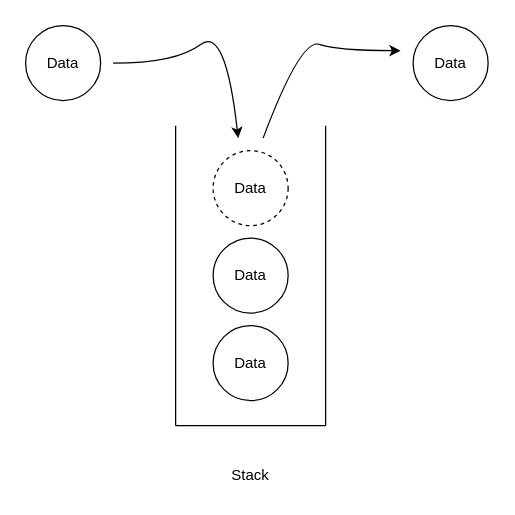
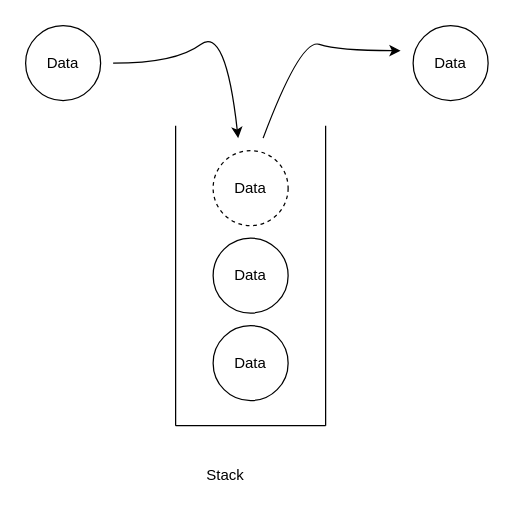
(251, 476) -> (226, 476)
